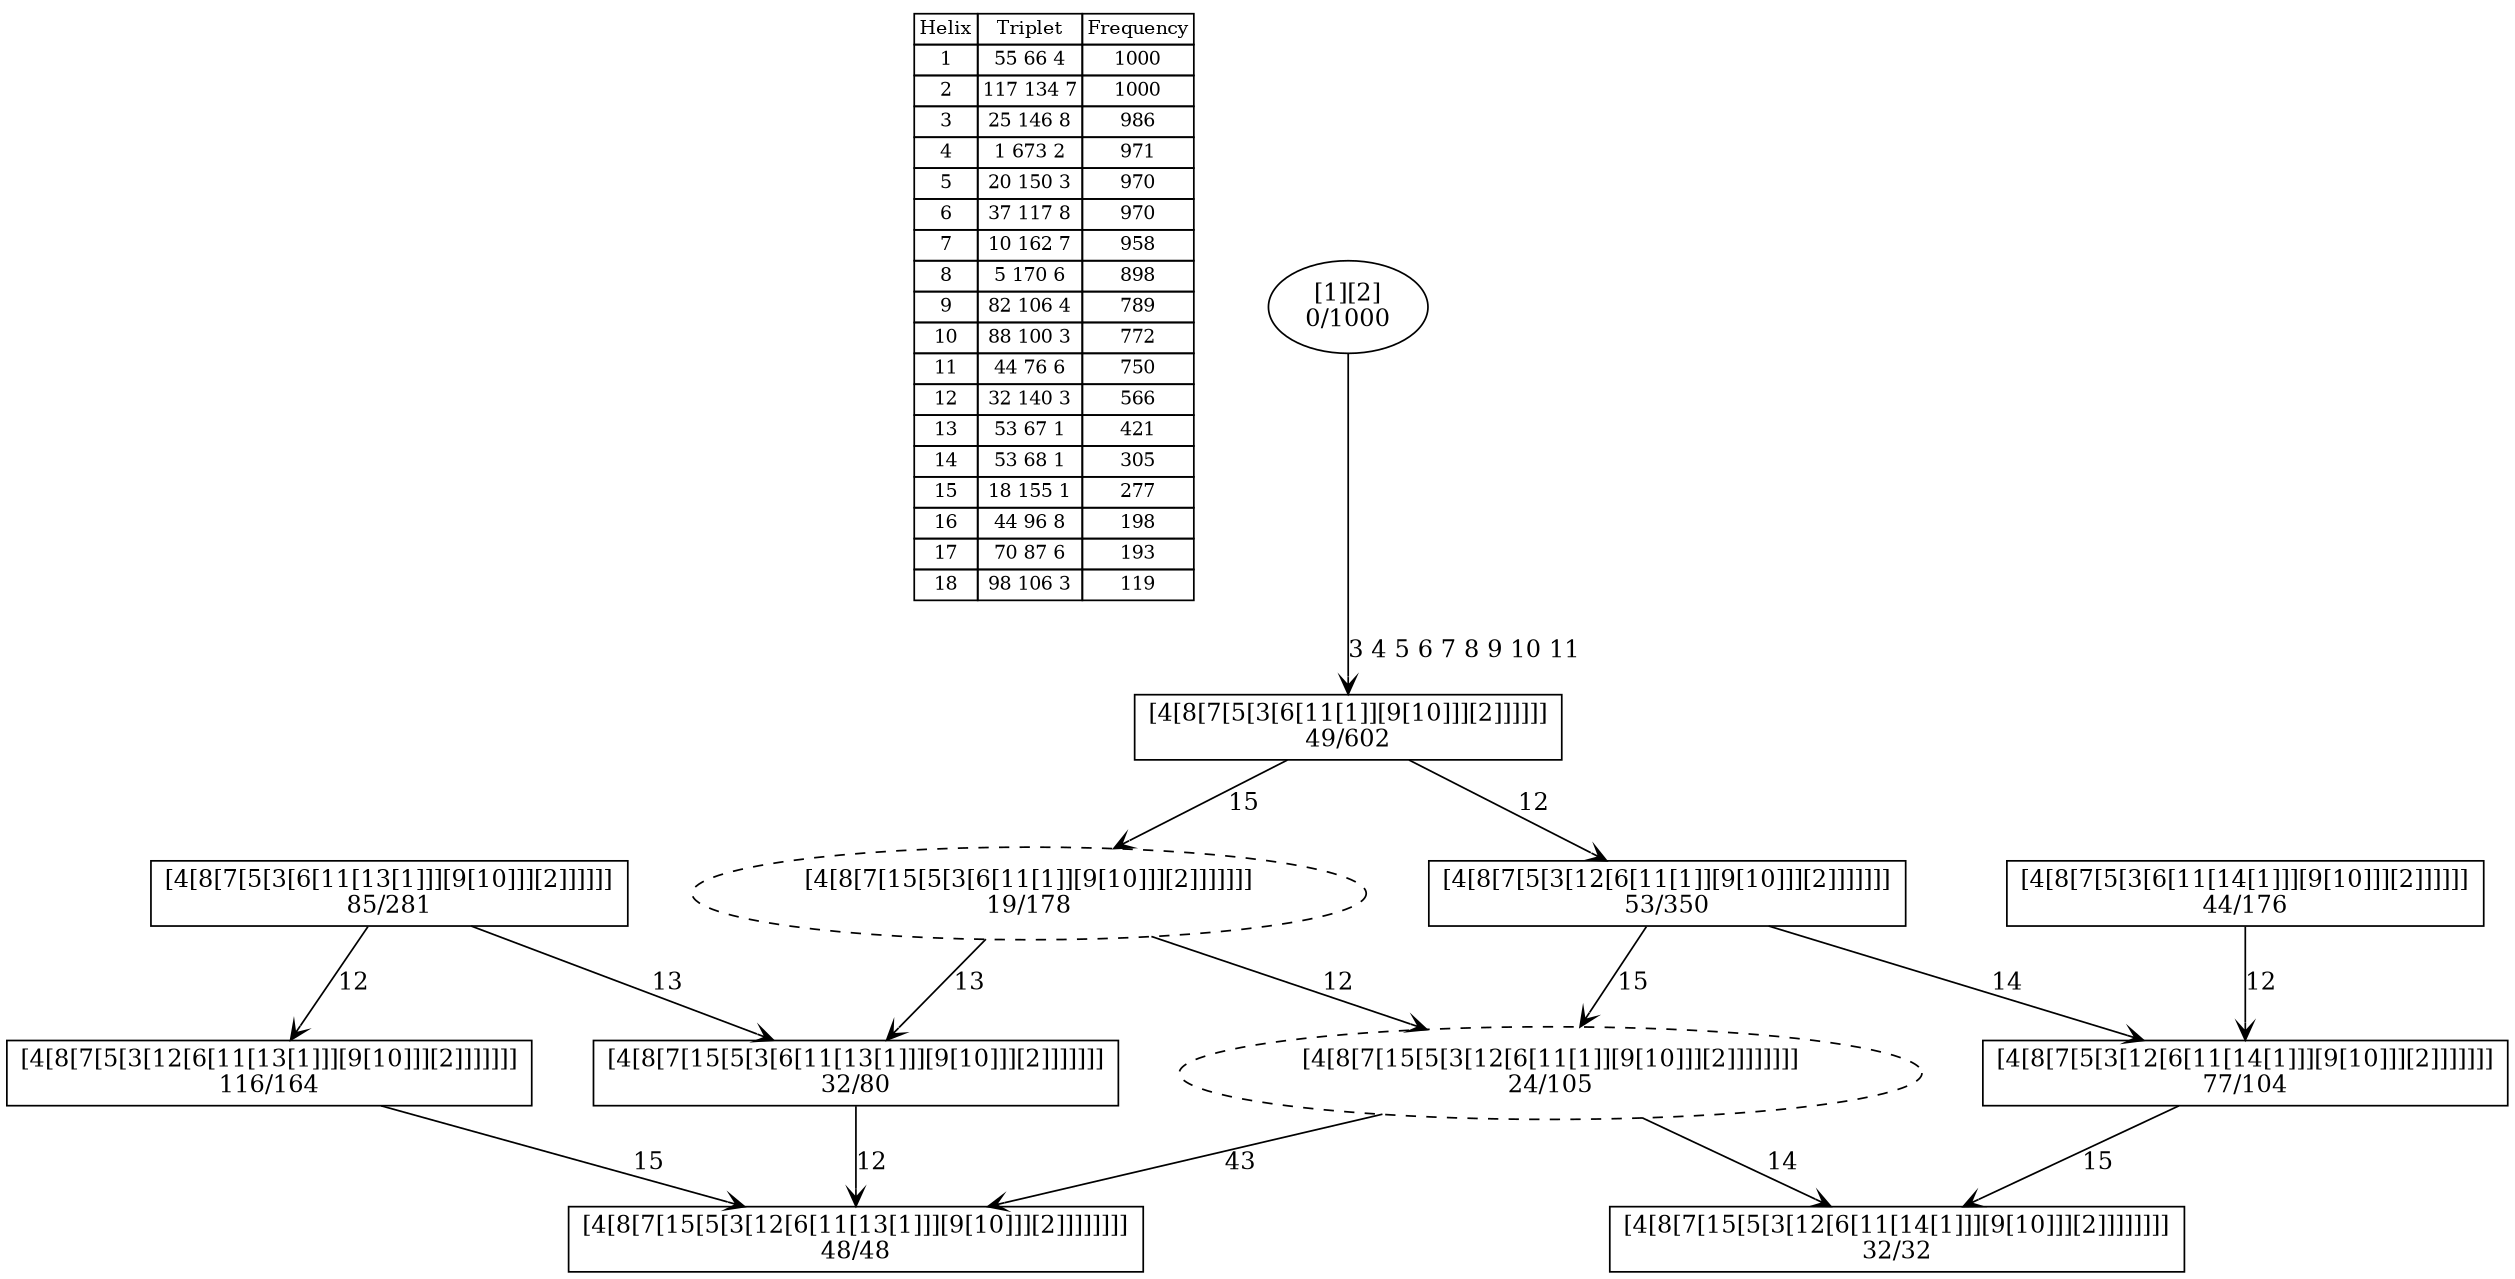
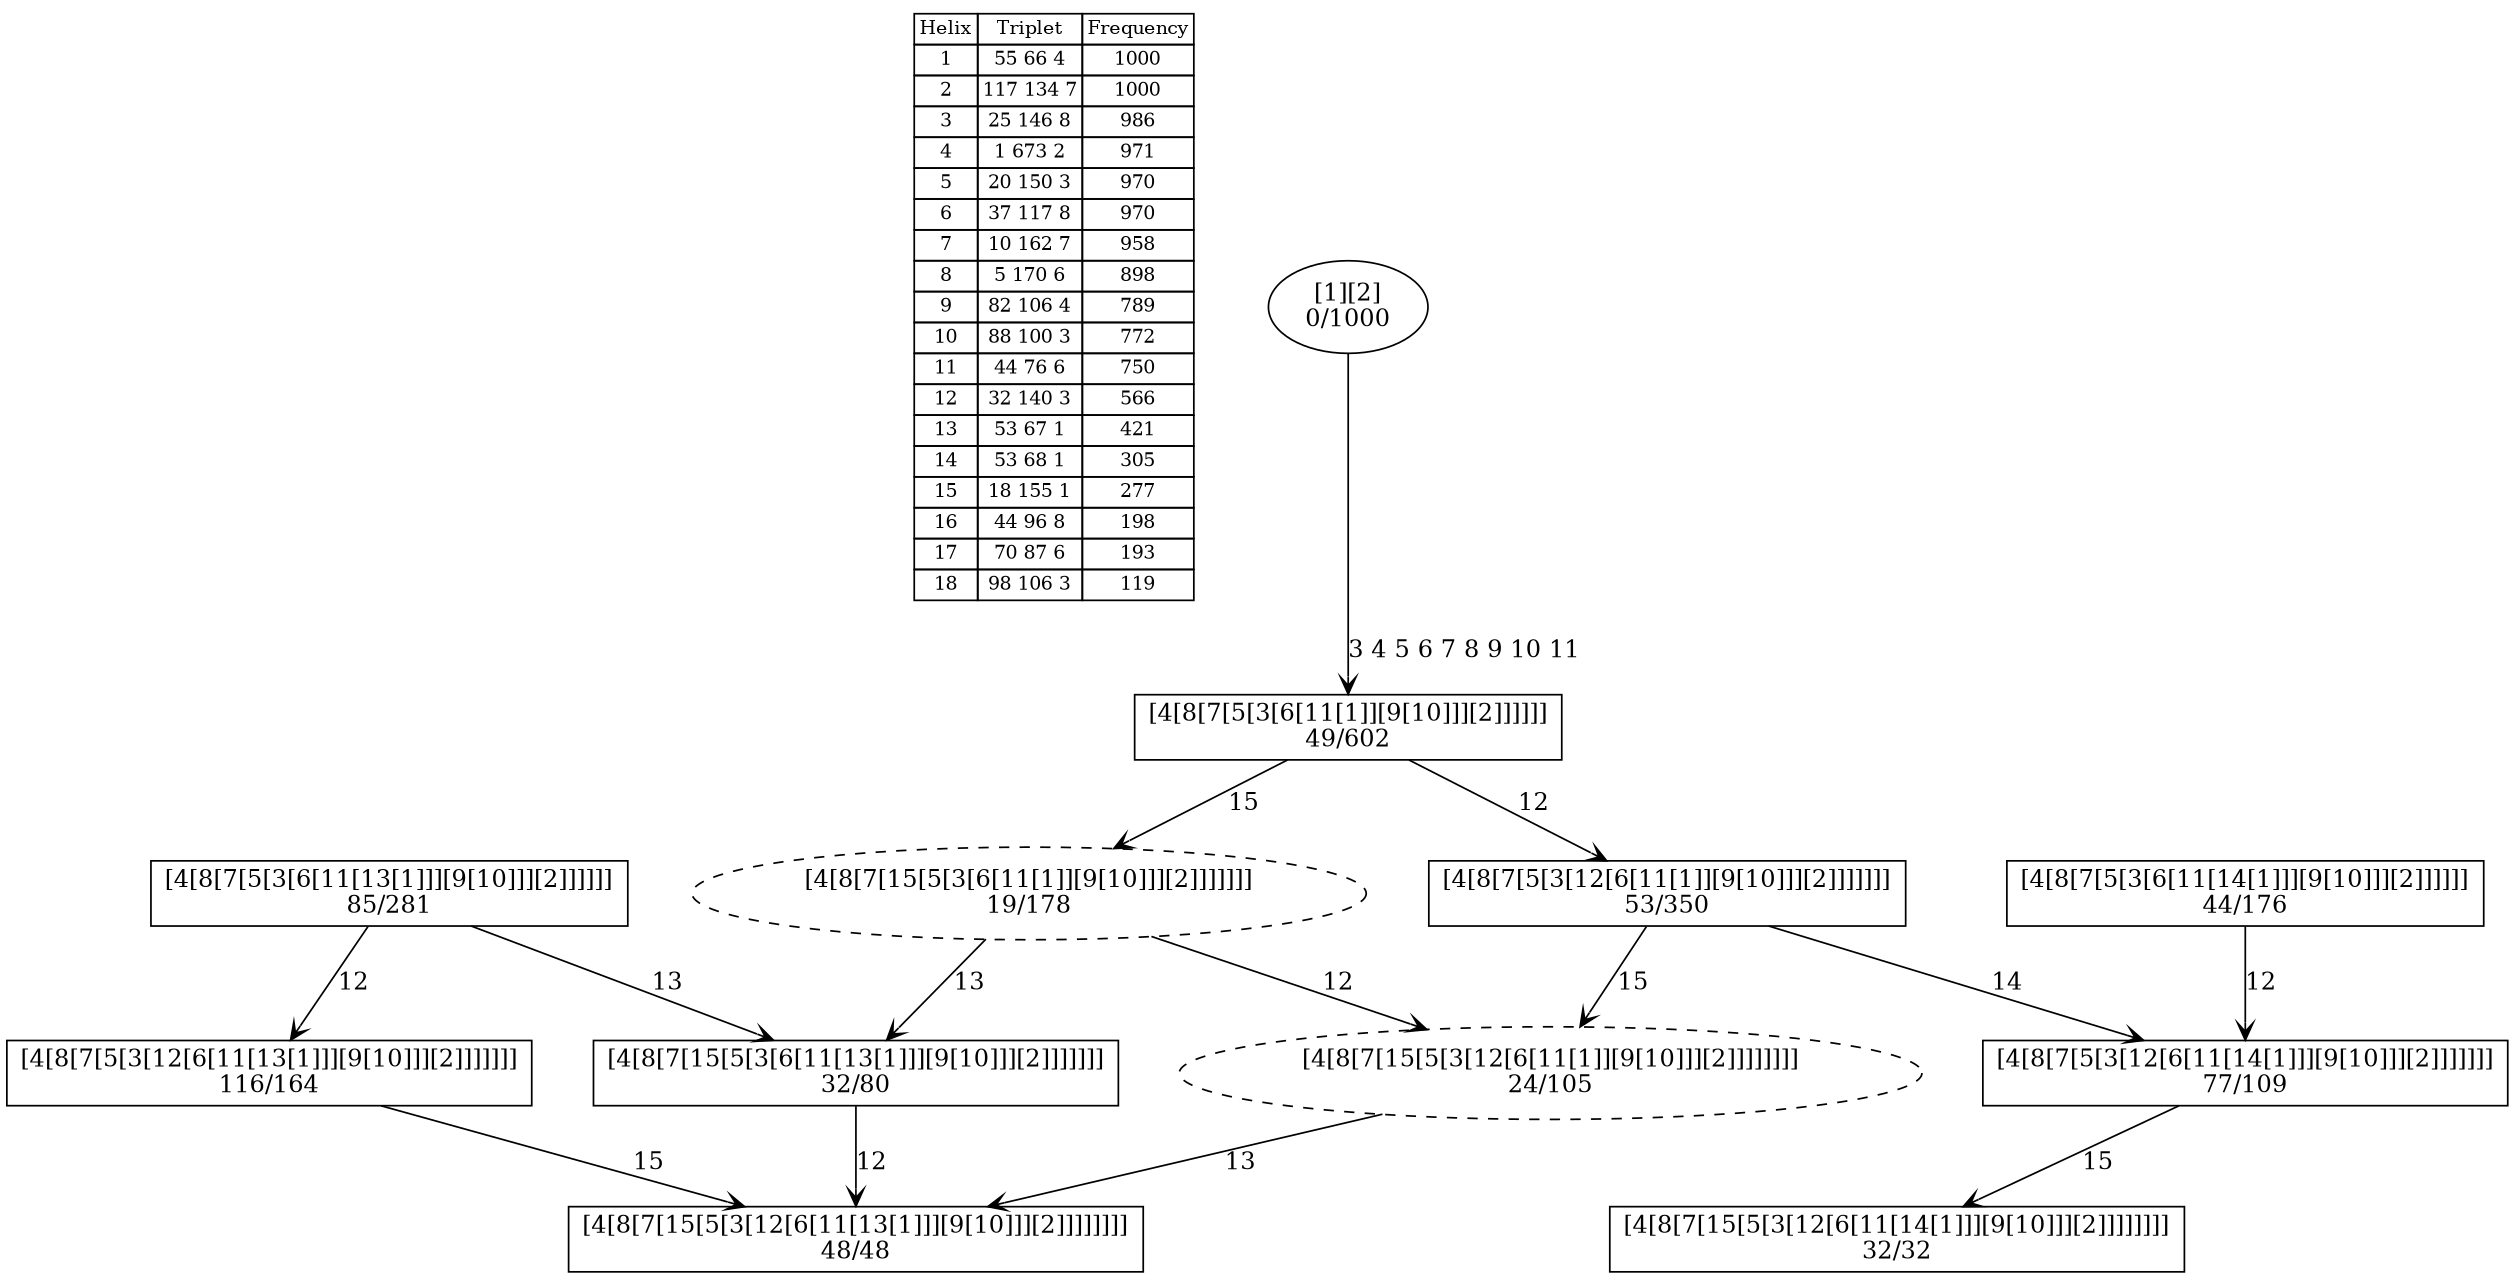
(2245, 1073) -> (2245, 1073)
(1729, 1158) -> none
(1244, 1163) -> (1244, 1163)
